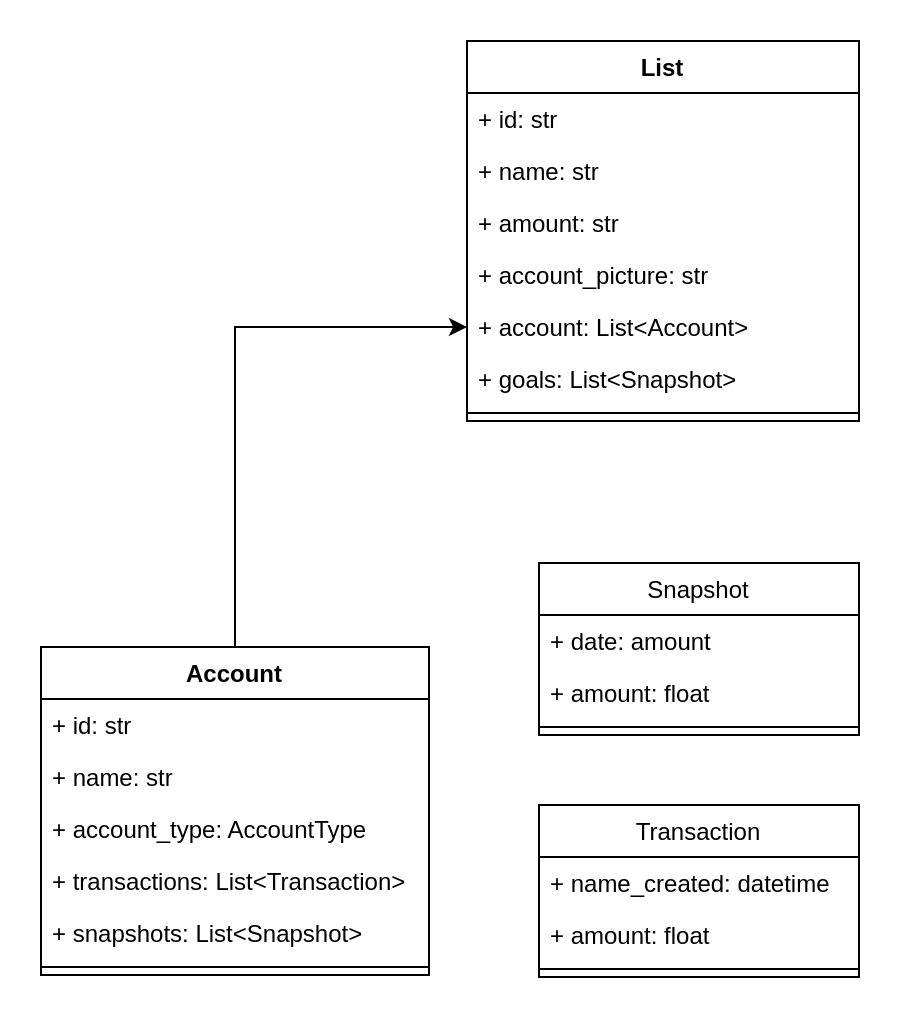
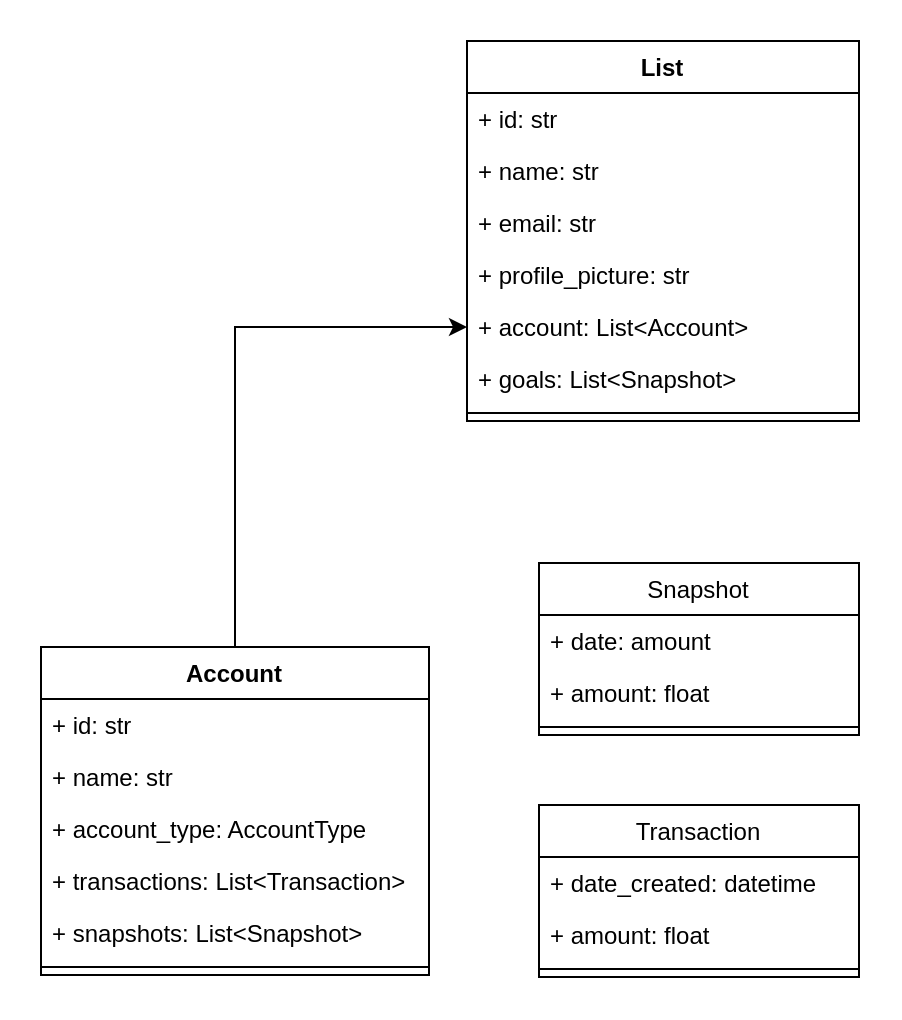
(556, 224) -> (543, 224)
(613, 276) -> (607, 276)
(699, 884) -> (699, 884)
